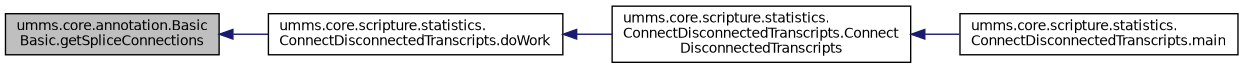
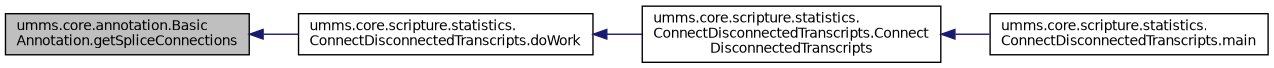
(112, 34) -> (127, 34)
